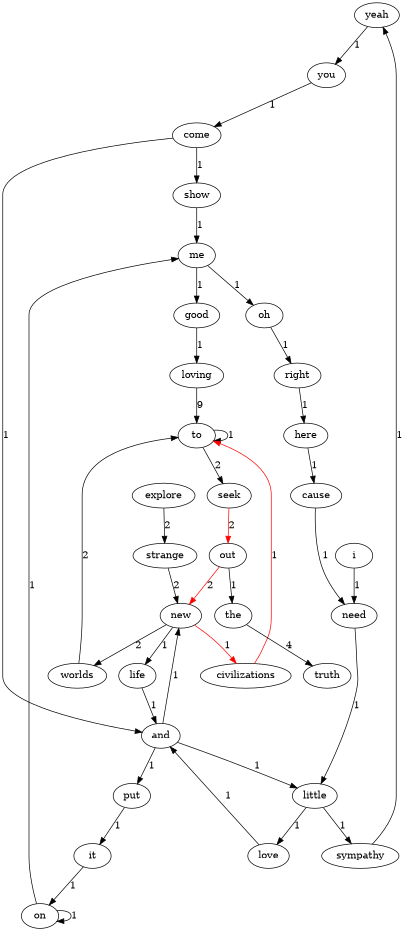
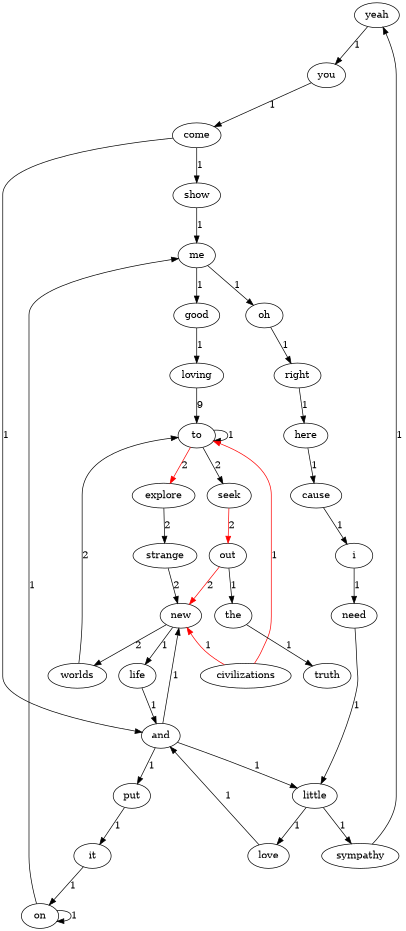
none -> (182, 462)
(319, 556) -> (333, 523)
(214, 640) -> (206, 651)
(289, 646) -> (289, 646)
